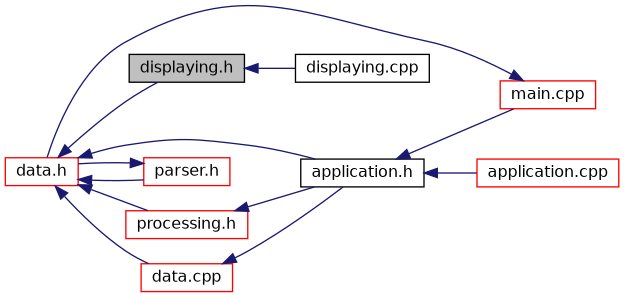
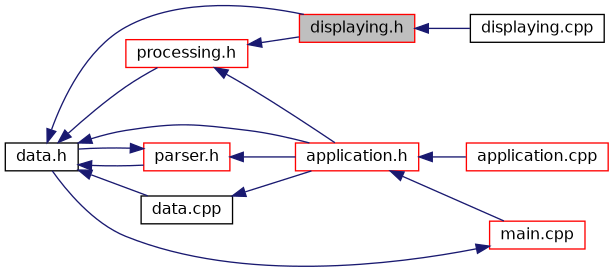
none -> (280, 40)
(187, 68) -> (357, 28)
none -> (270, 157)
(42, 172) -> (42, 157)
(362, 173) -> (357, 157)
(187, 278) -> (187, 210)
